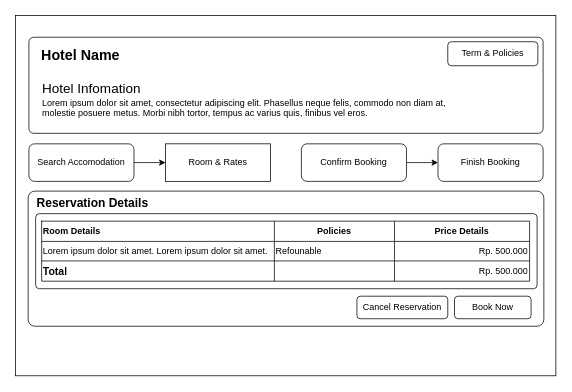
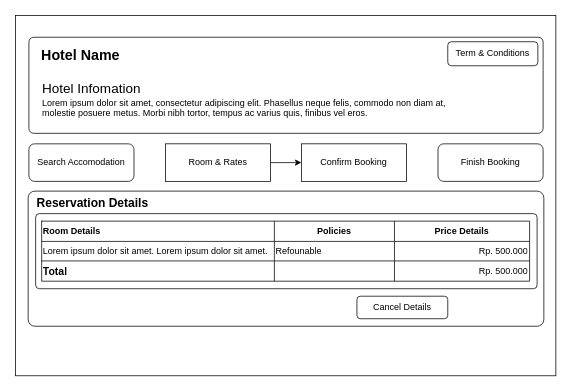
(492, 54) -> (492, 54)
(147, 162) -> none
none -> (283, 162)
(354, 162) -> (354, 162)
(419, 162) -> none
(402, 307) -> (402, 307)
(492, 307) -> none
